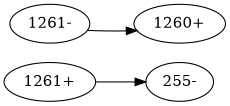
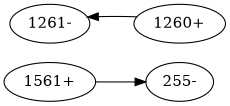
(107, 31) -> (118, 16)
(50, 82) -> (50, 82)
